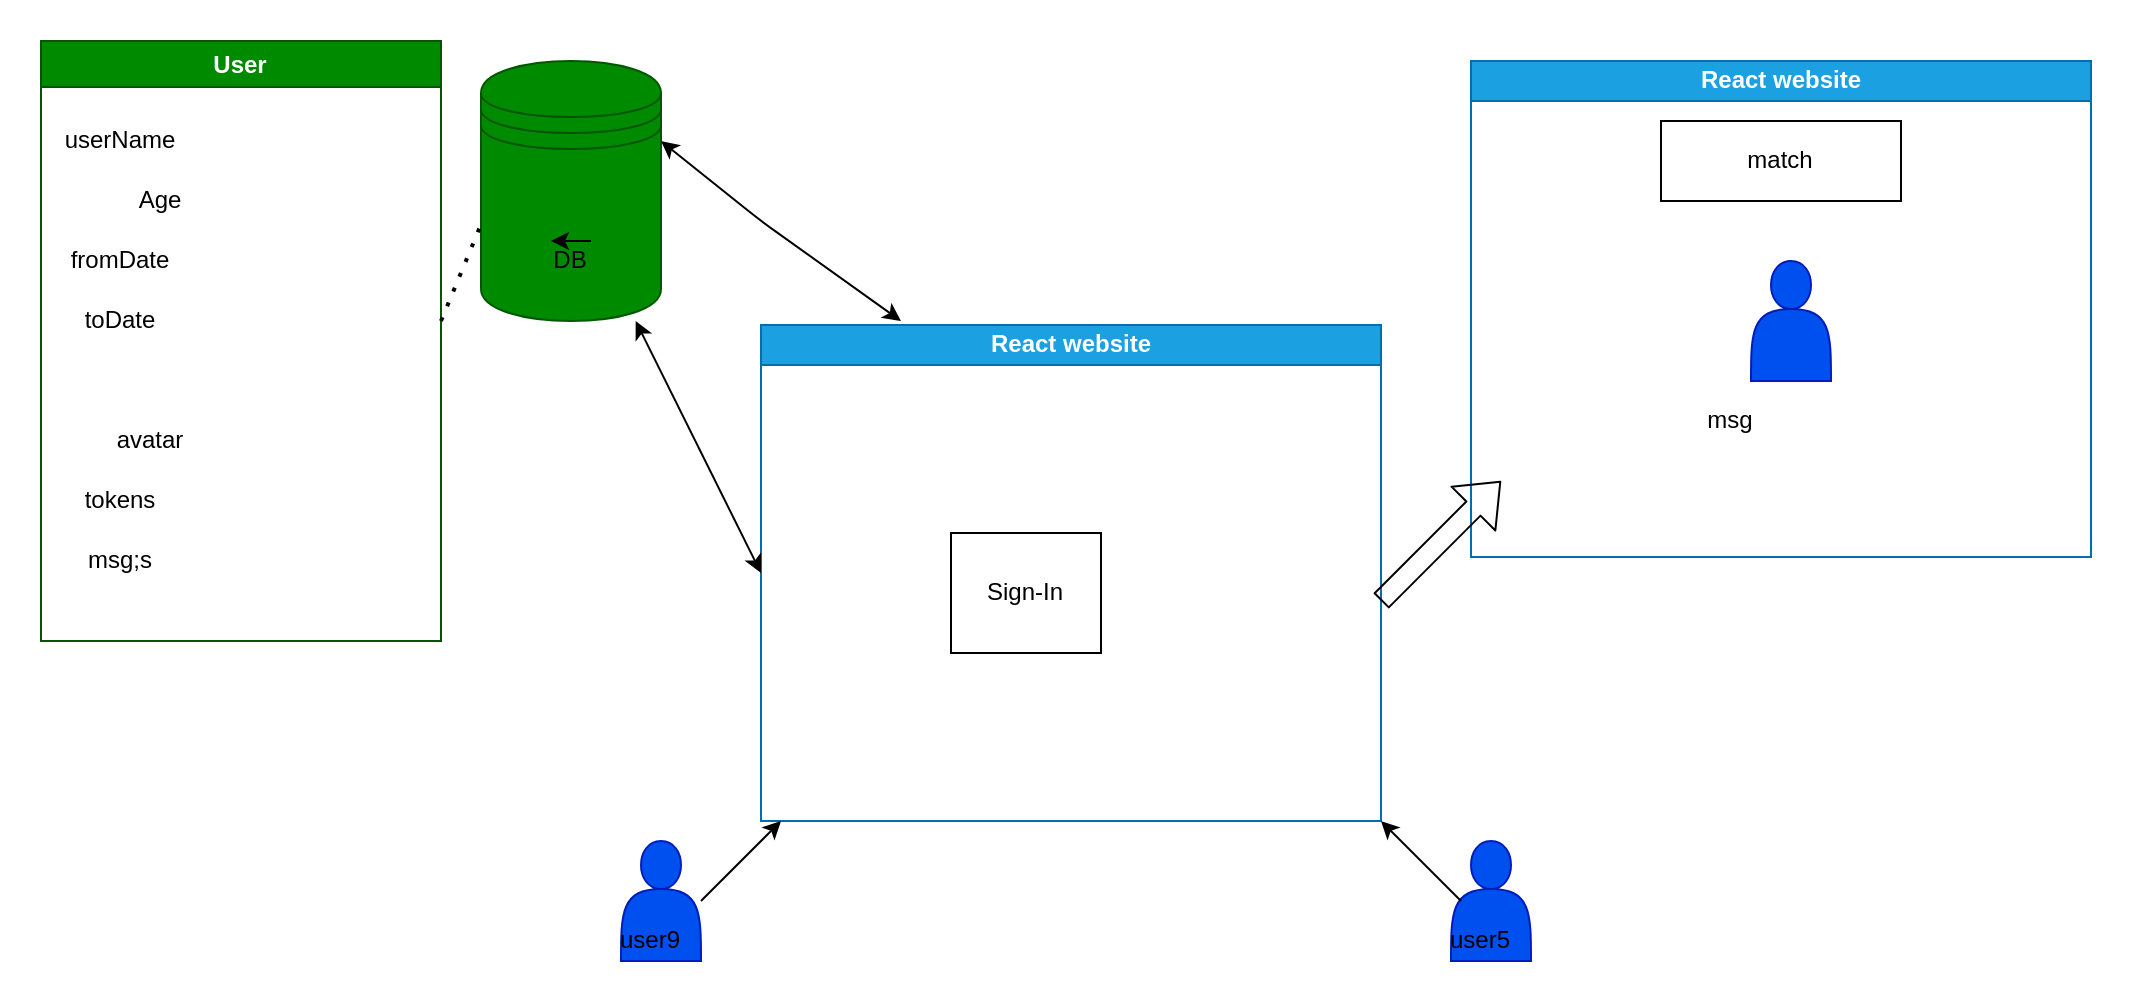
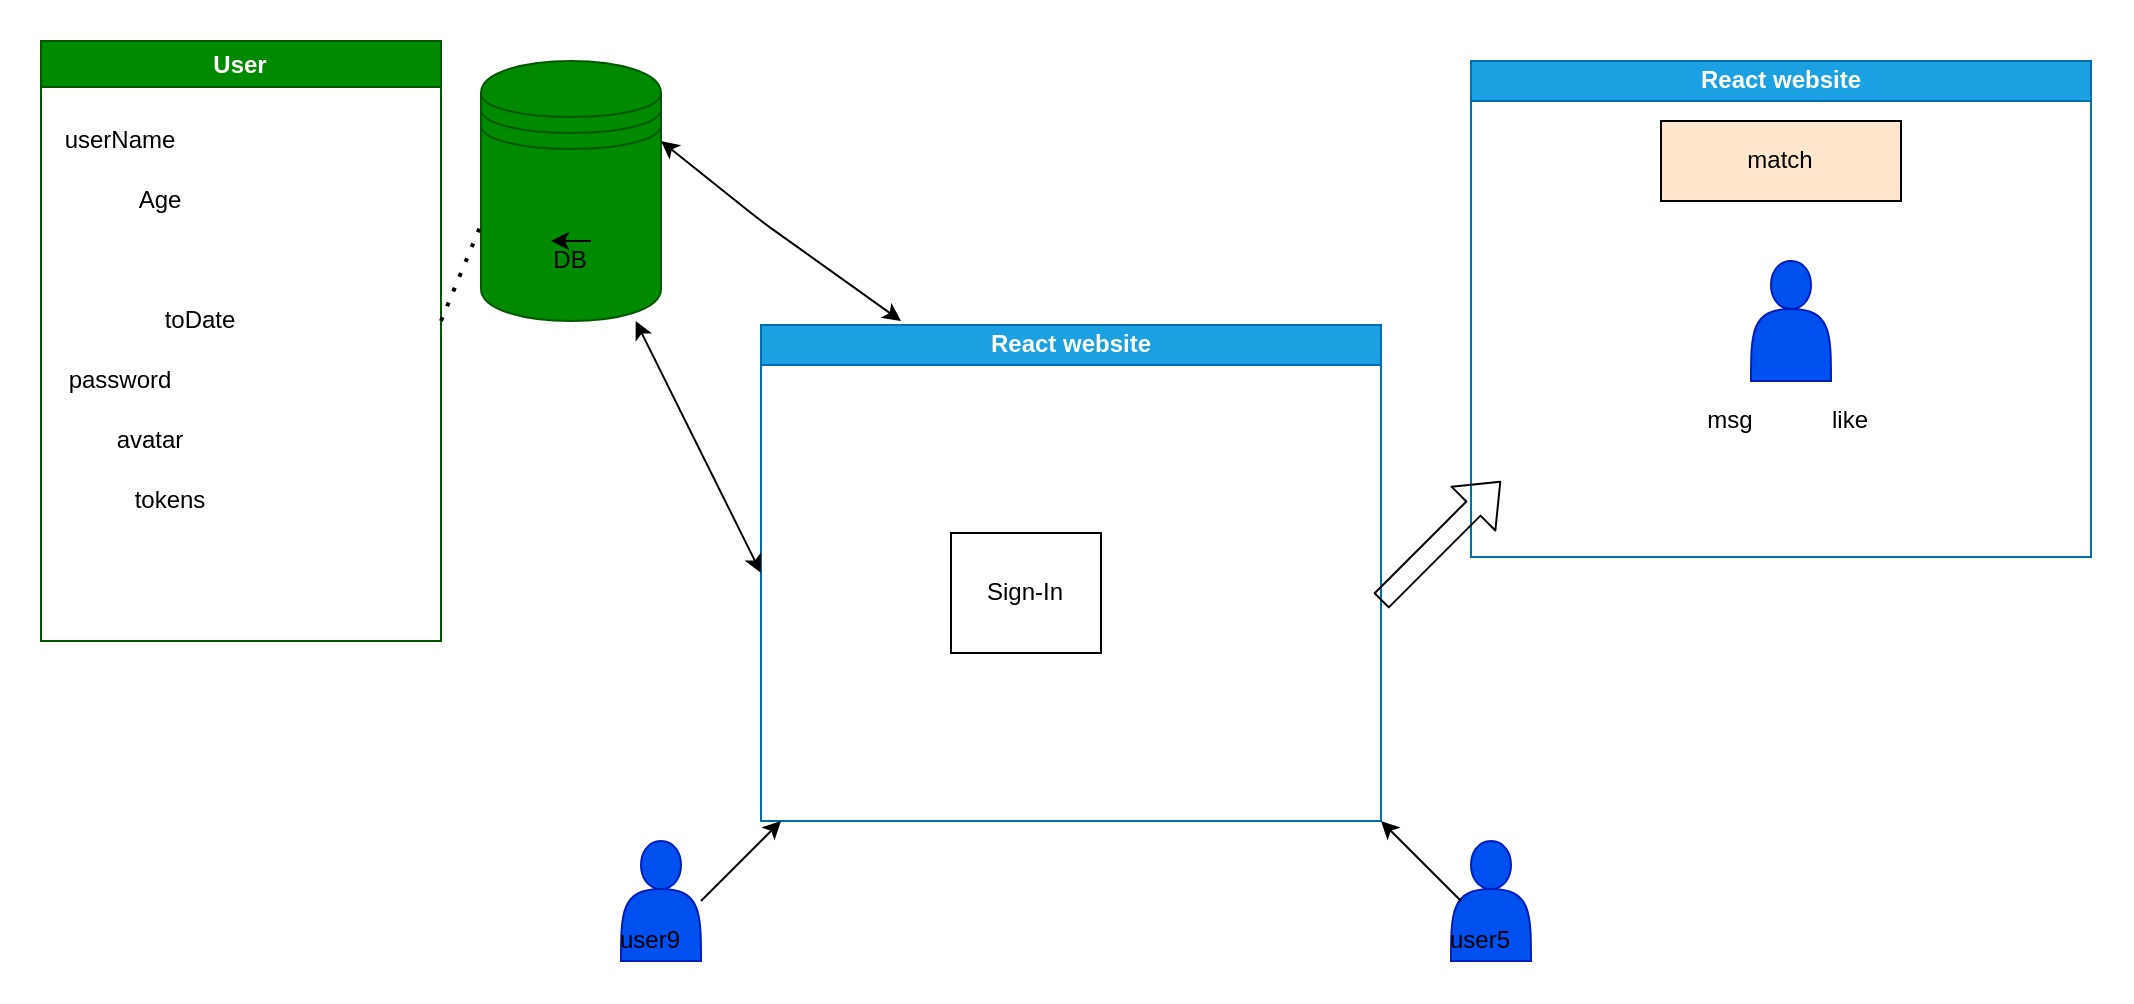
(1781, 161) -> (1781, 161)
(121, 261) -> none
(121, 321) -> (201, 321)
none -> (121, 381)
none -> (1851, 421)
(121, 501) -> (171, 501)
(121, 561) -> none
